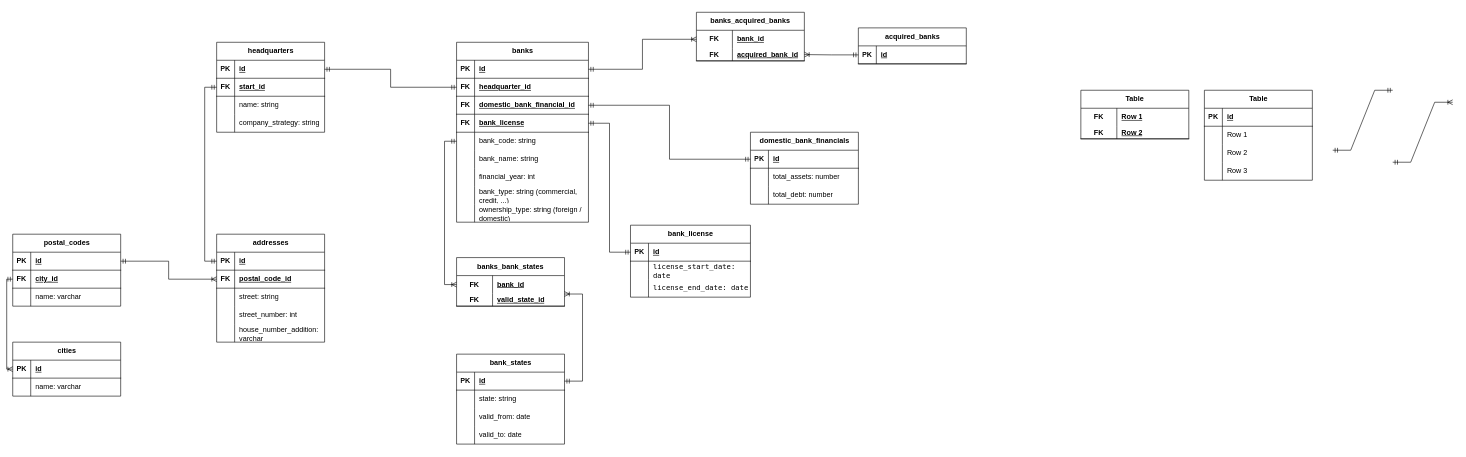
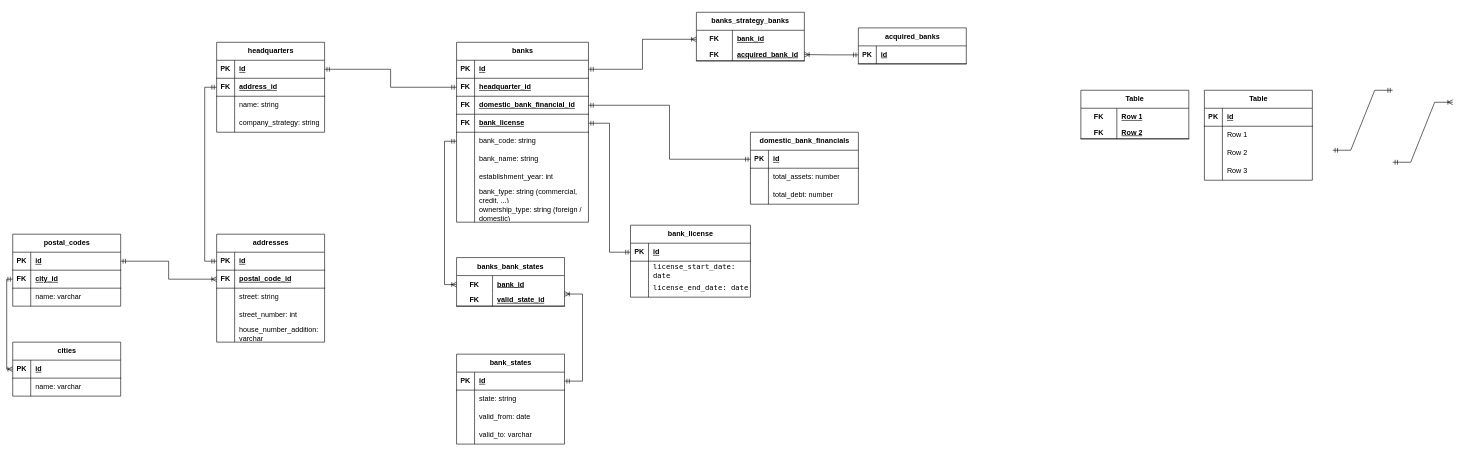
(750, 21) -> (750, 21)
(254, 87) -> (258, 87)
(512, 177) -> (521, 177)
(504, 435) -> (510, 435)
